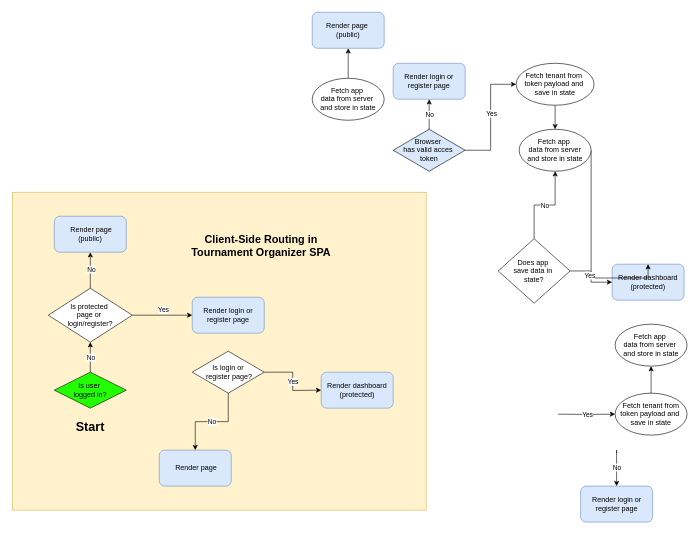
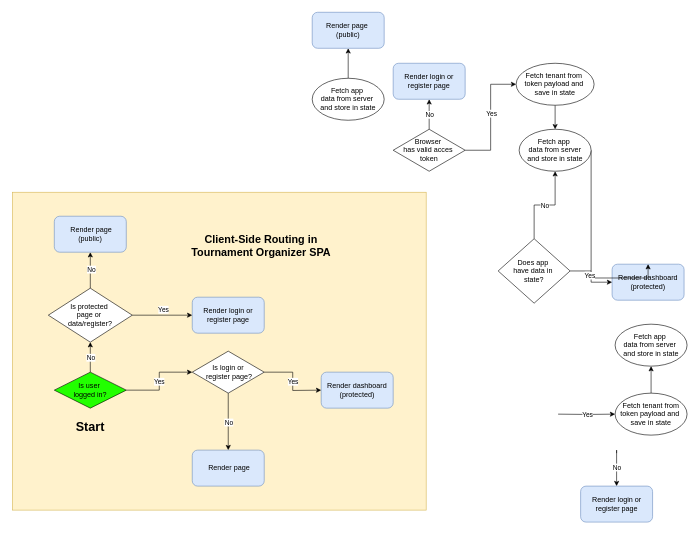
(429, 150) -> (429, 150)
(534, 271) -> (534, 271)
(90, 315) -> (90, 315)
none -> (159, 378)
(195, 468) -> (228, 468)
